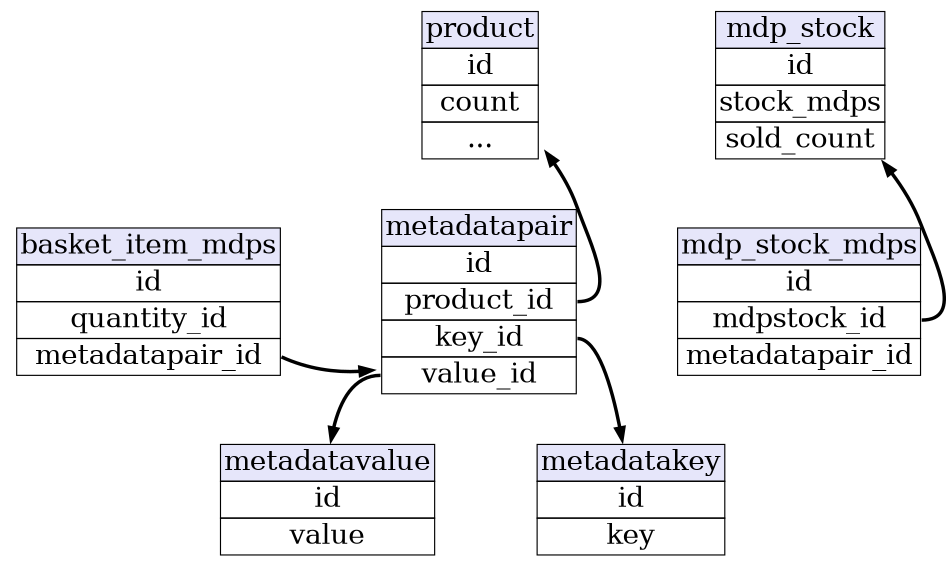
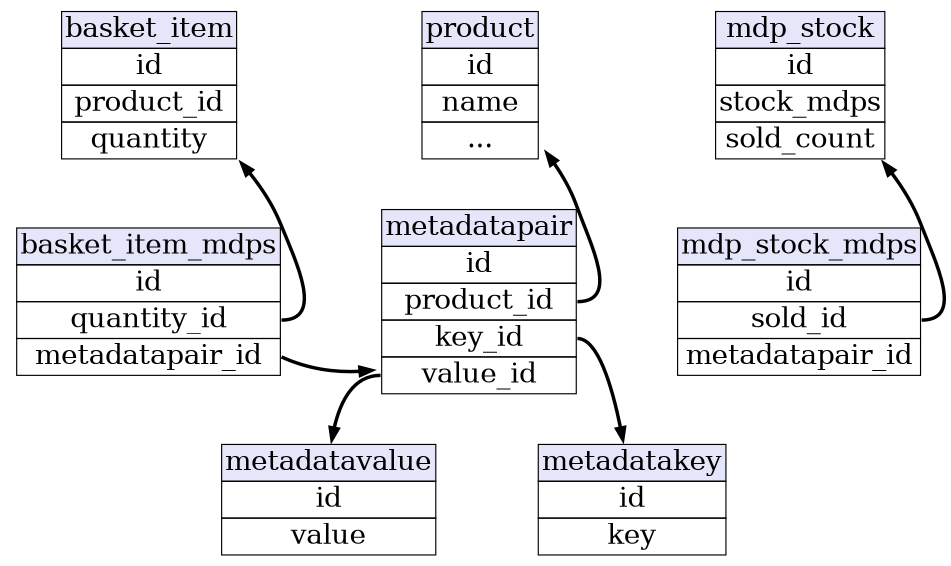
none -> (149, 85)
(480, 102) -> (480, 102)
(799, 319) -> (799, 319)
